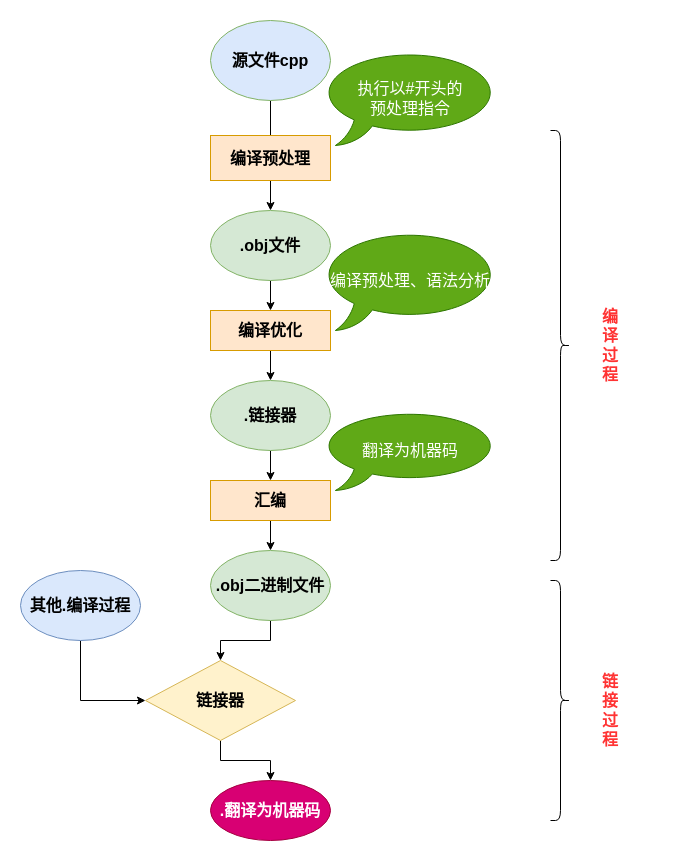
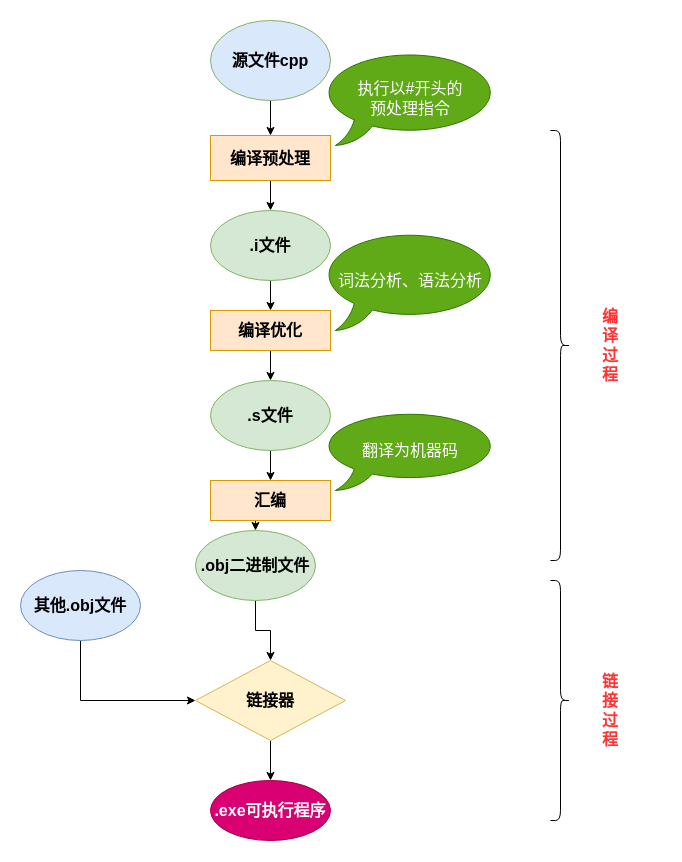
(271, 130) -> (271, 127)
(271, 246) -> (271, 246)
(411, 281) -> (411, 281)
(271, 416) -> (271, 416)
(271, 586) -> (256, 566)
(81, 606) -> (81, 606)
(221, 701) -> (271, 701)
(271, 811) -> (271, 811)
